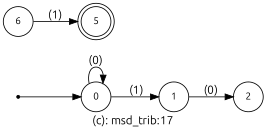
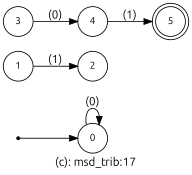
none -> (18, 22)
(18, 22) -> (93, 22)
(211, 91) -> (55, 60)
(131, 97) -> none
